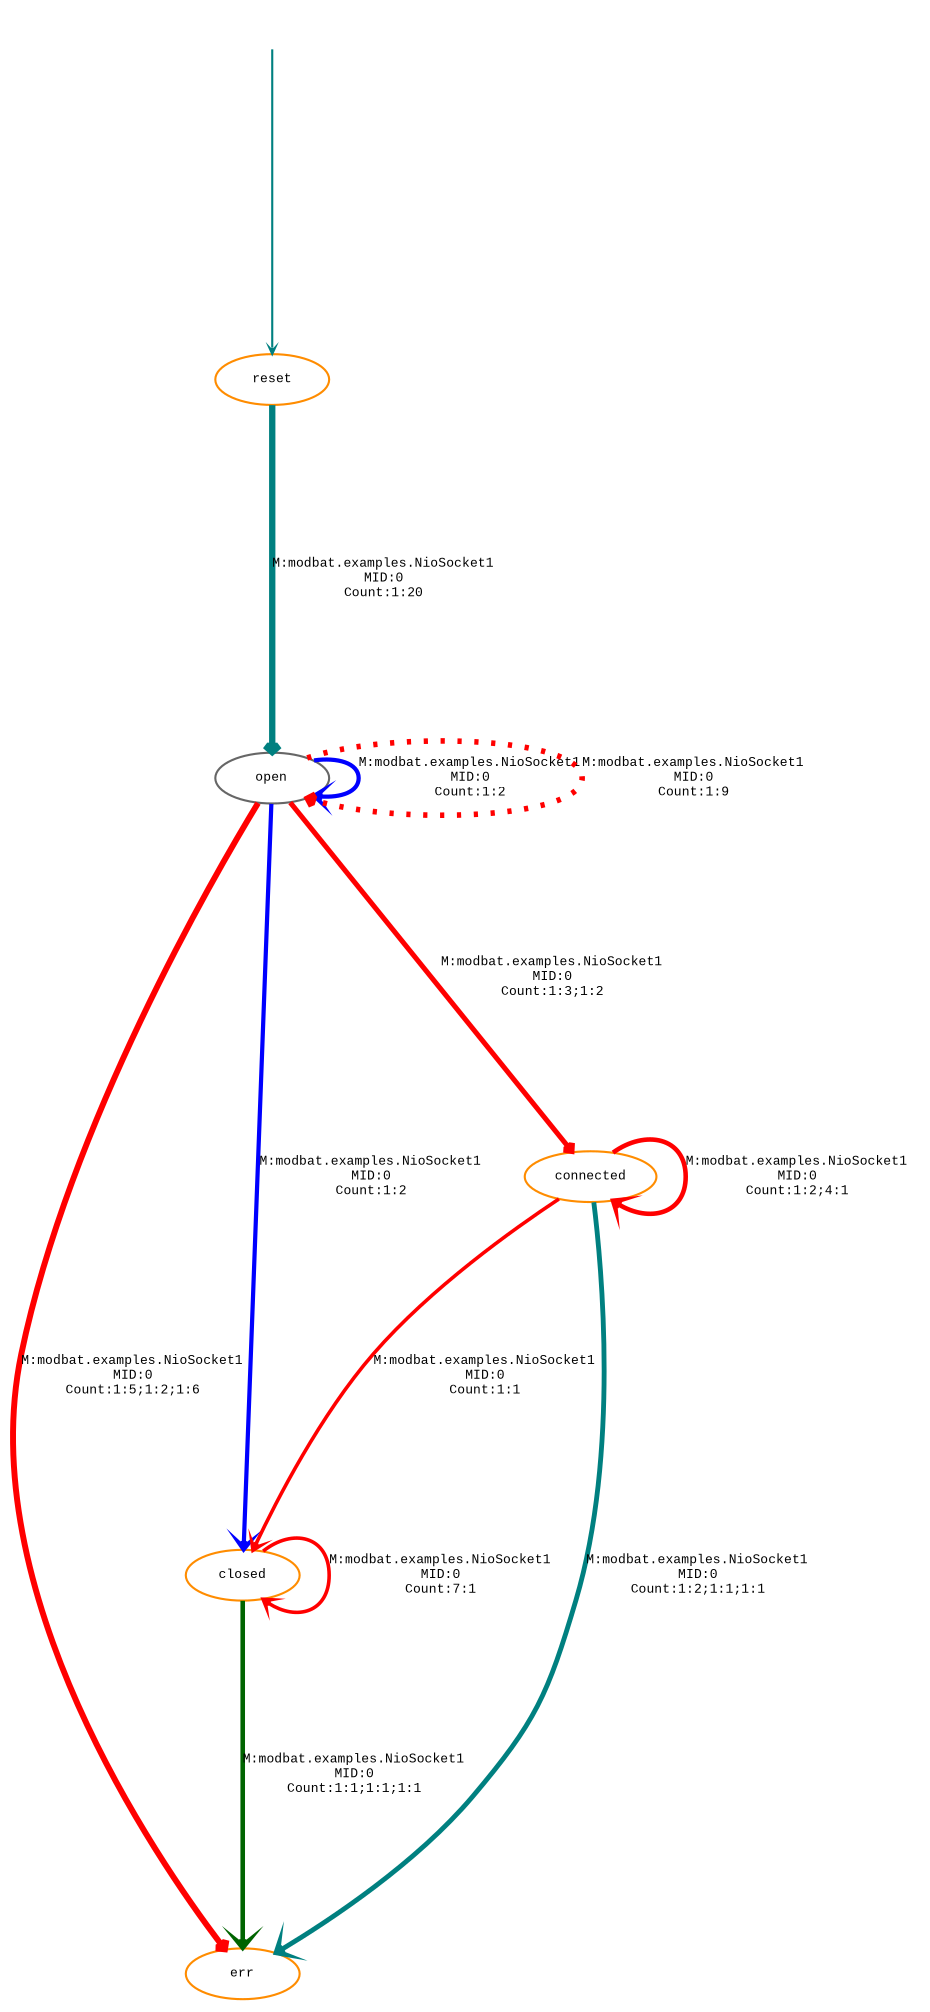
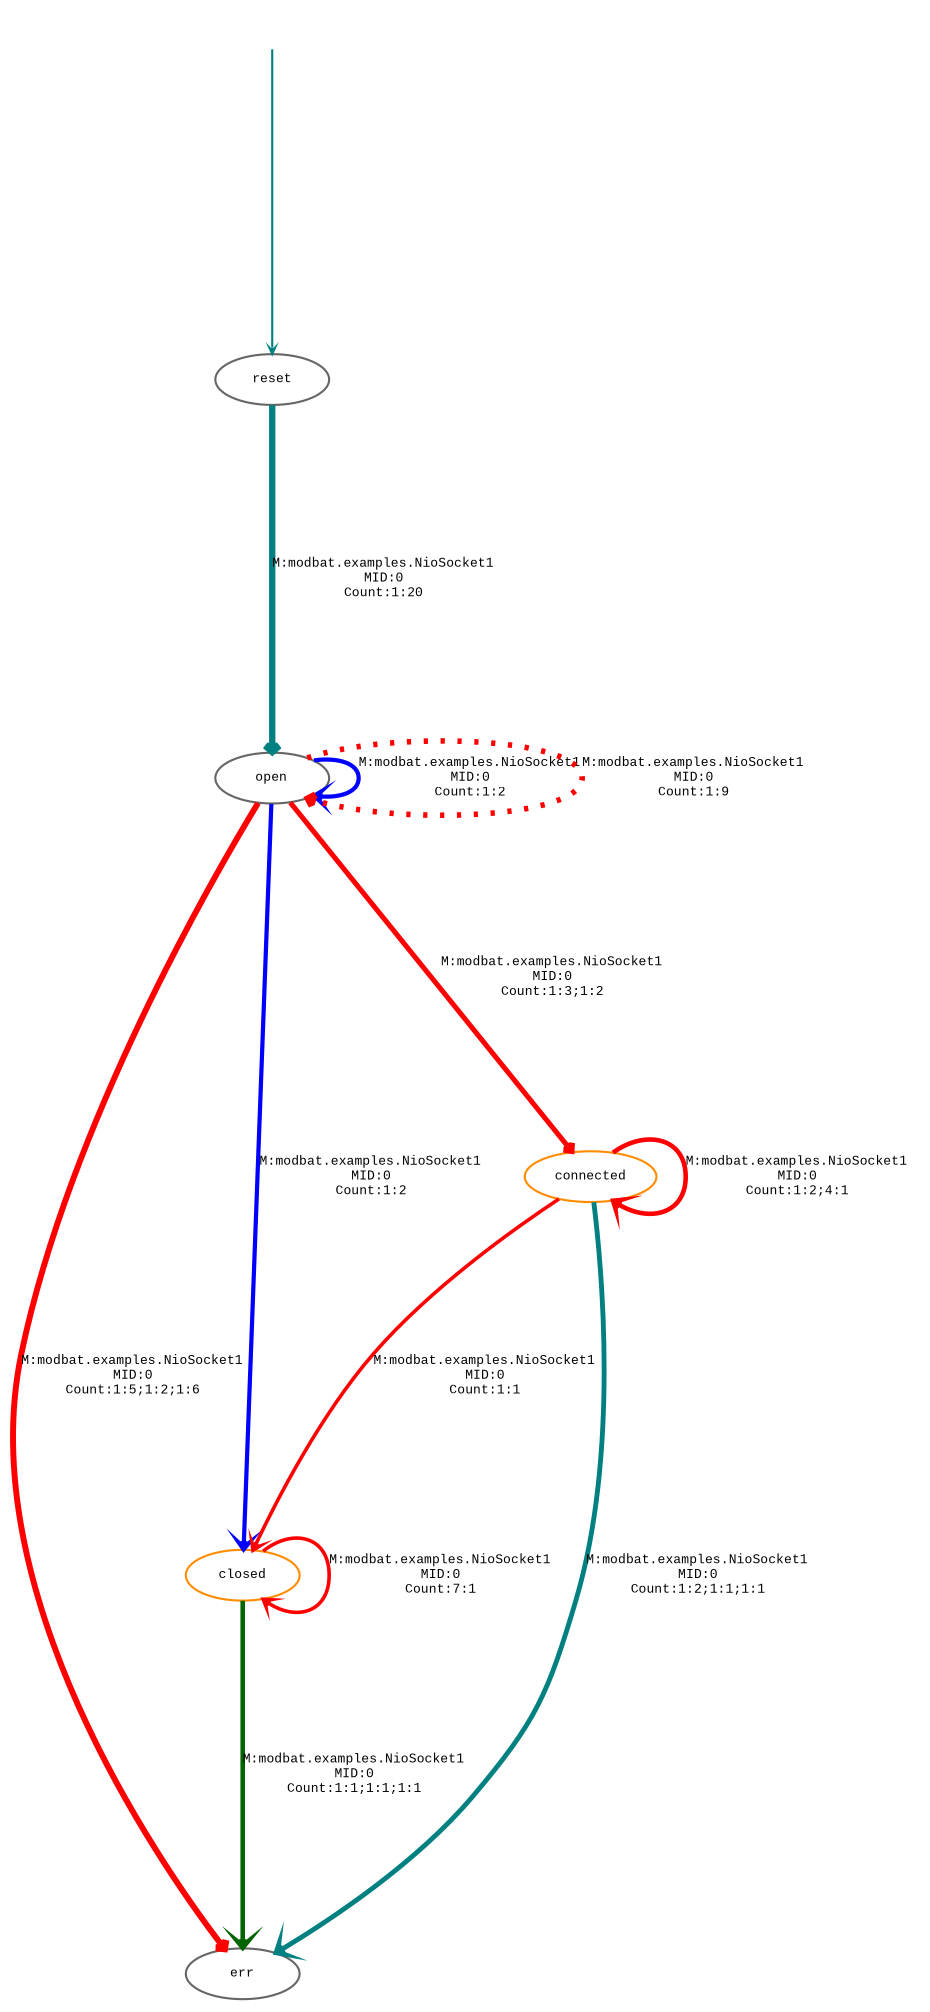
(272, 380) -> (272, 380)
(243, 1974) -> (243, 1974)
